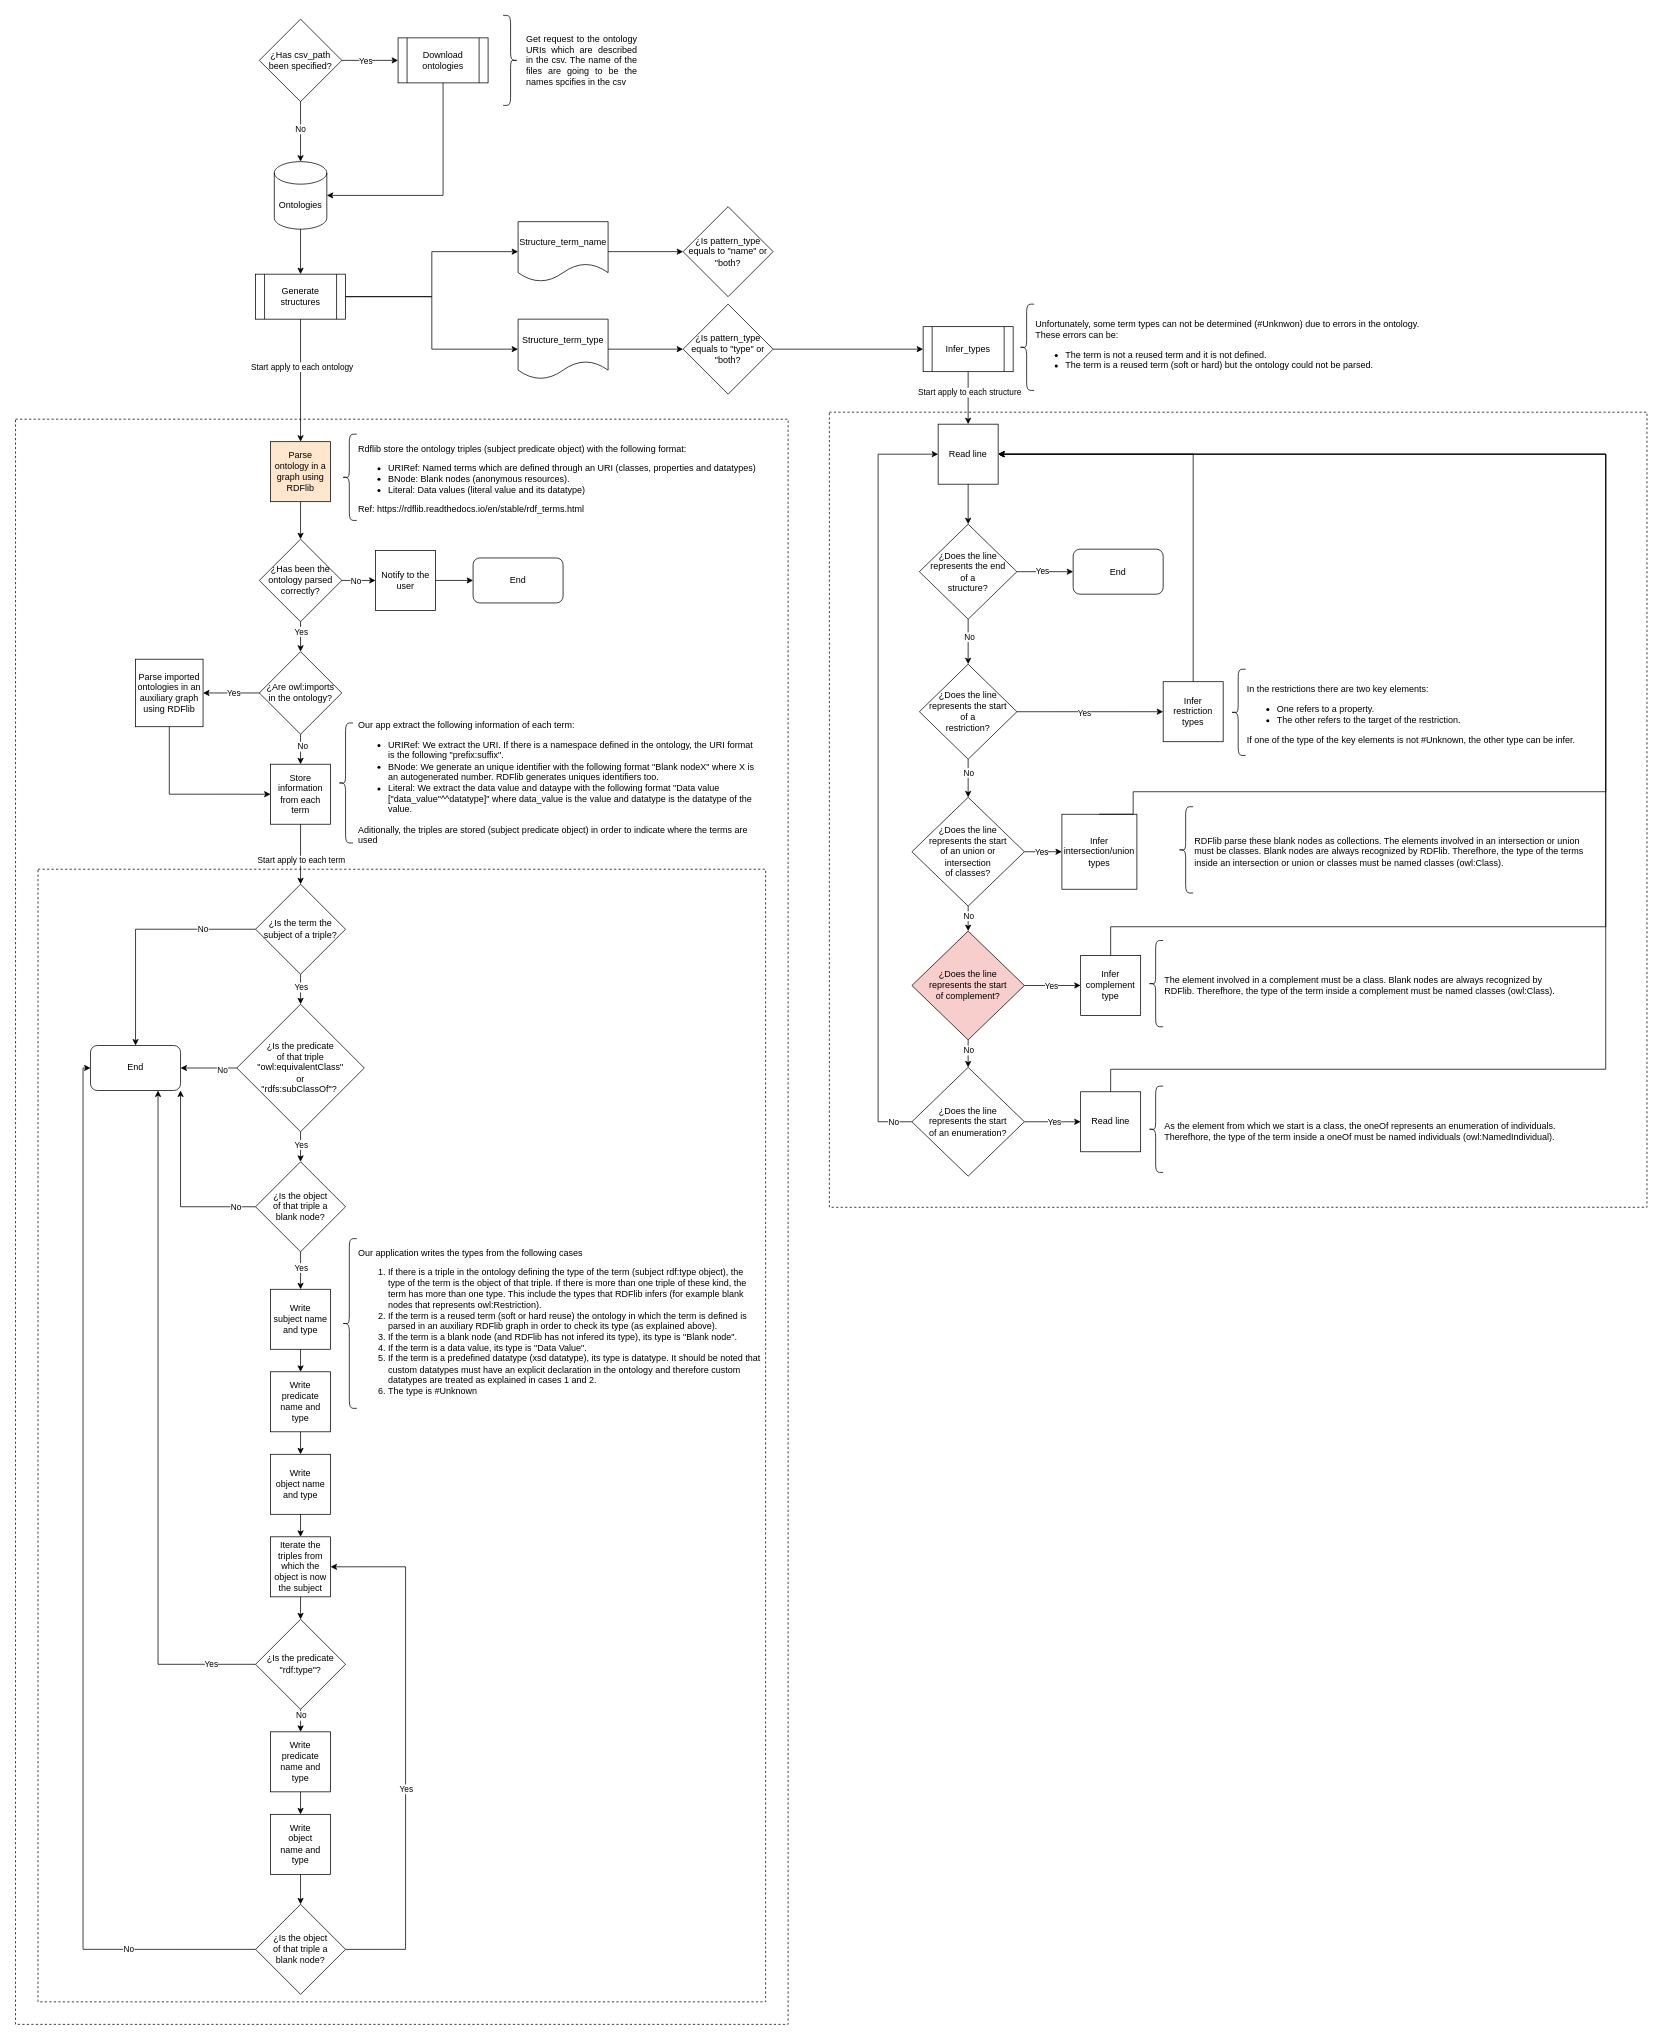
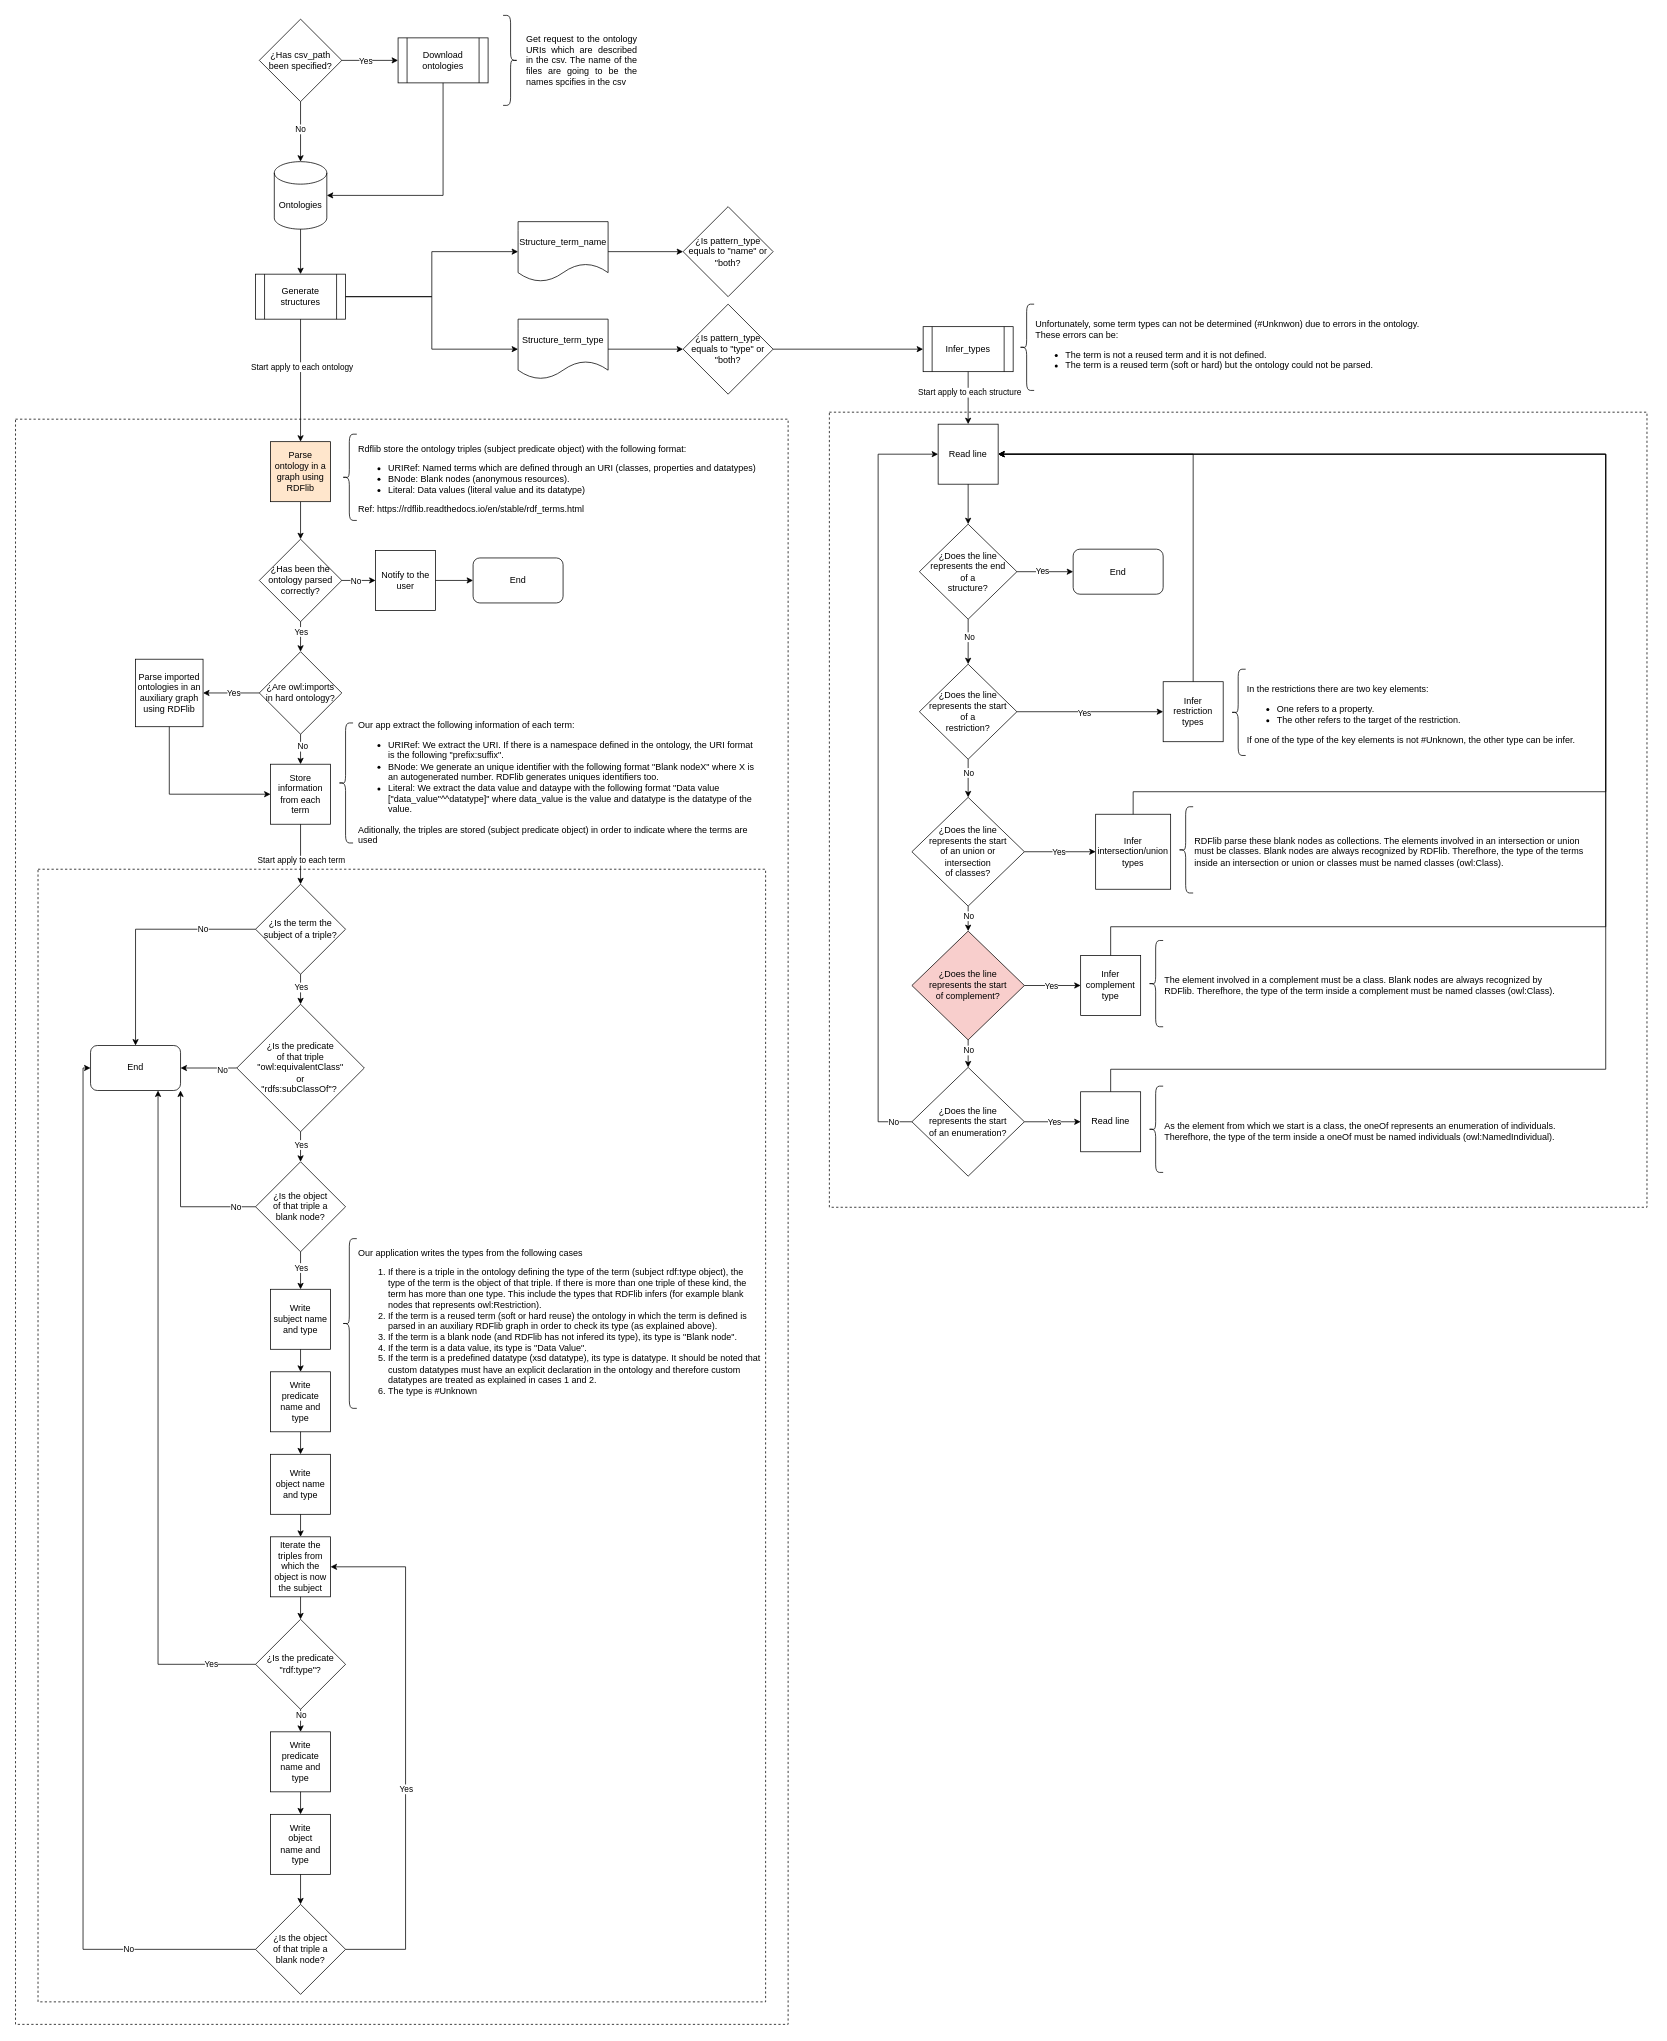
(300, 693) -> (300, 693)
(1099, 852) -> (1133, 852)
